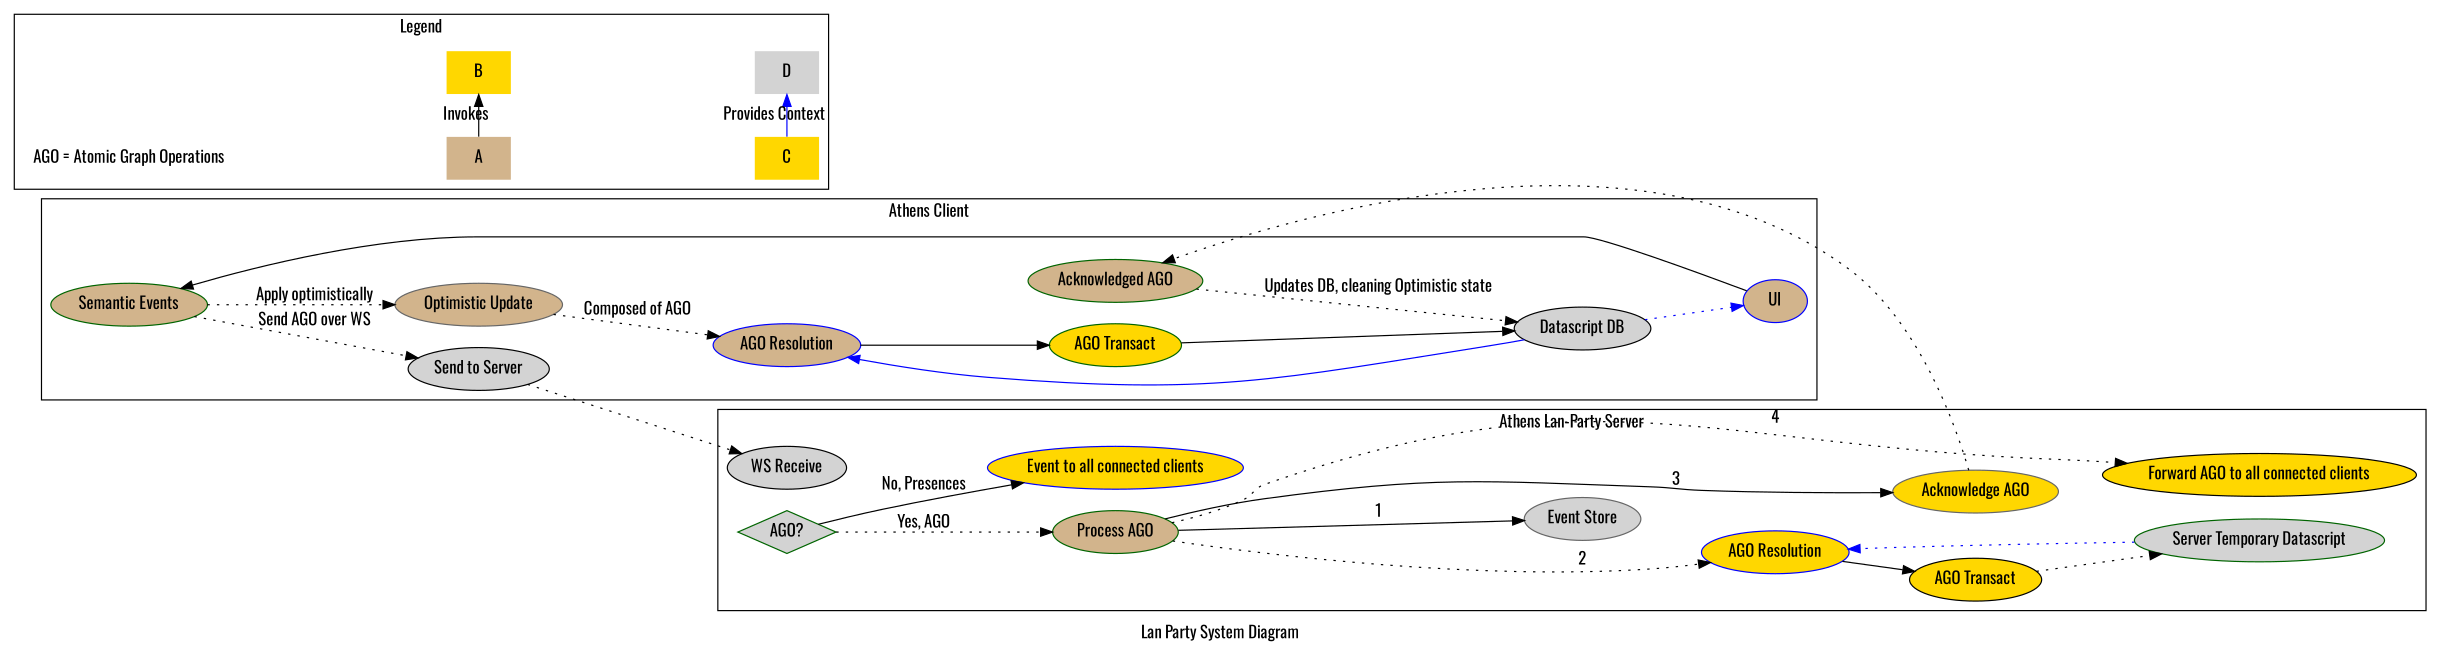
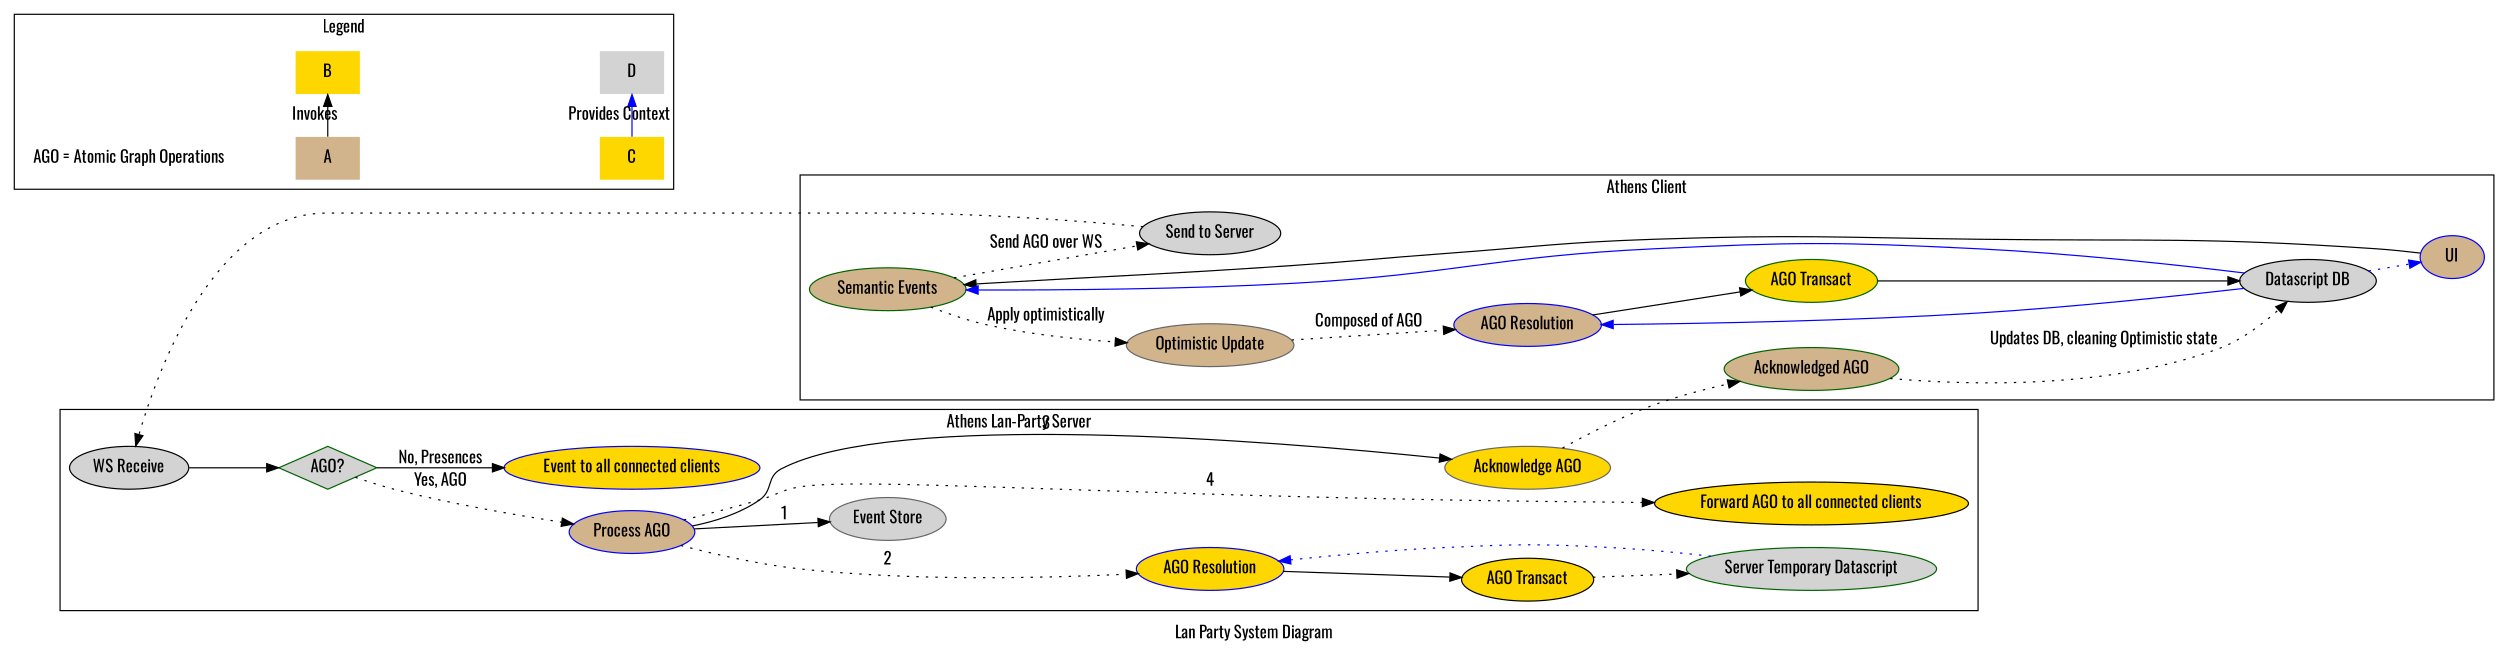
none -> (1611, 251)
none -> (228, 468)
(1115, 532) -> (632, 532)
